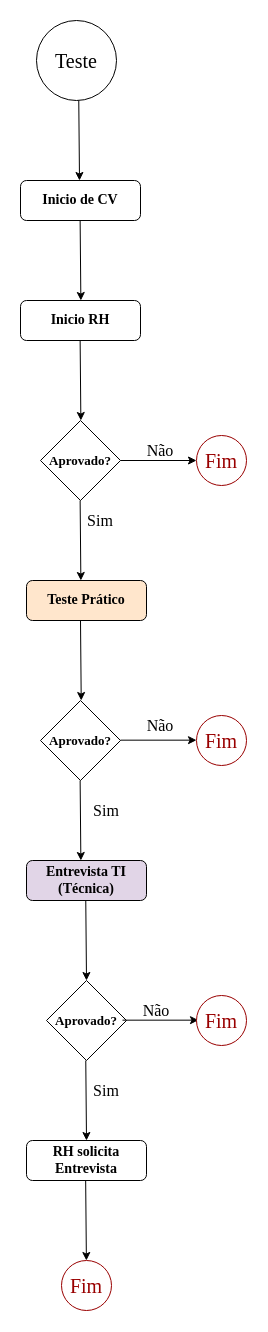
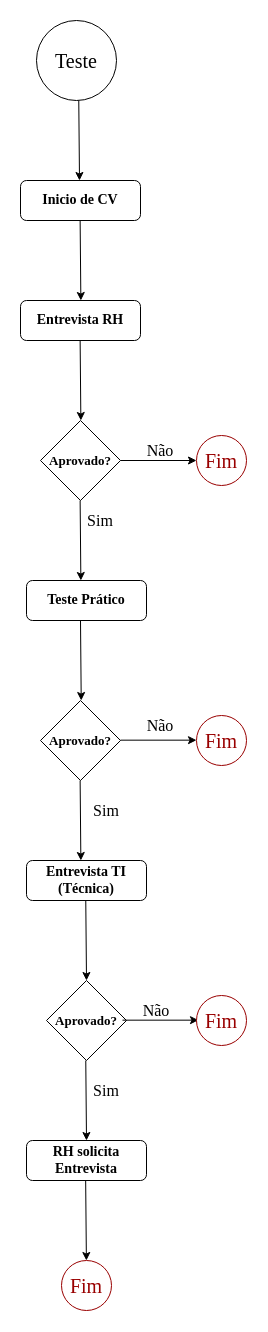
(81, 321) -> (81, 321)
(87, 601) -> (87, 601)
(87, 881) -> (87, 881)
